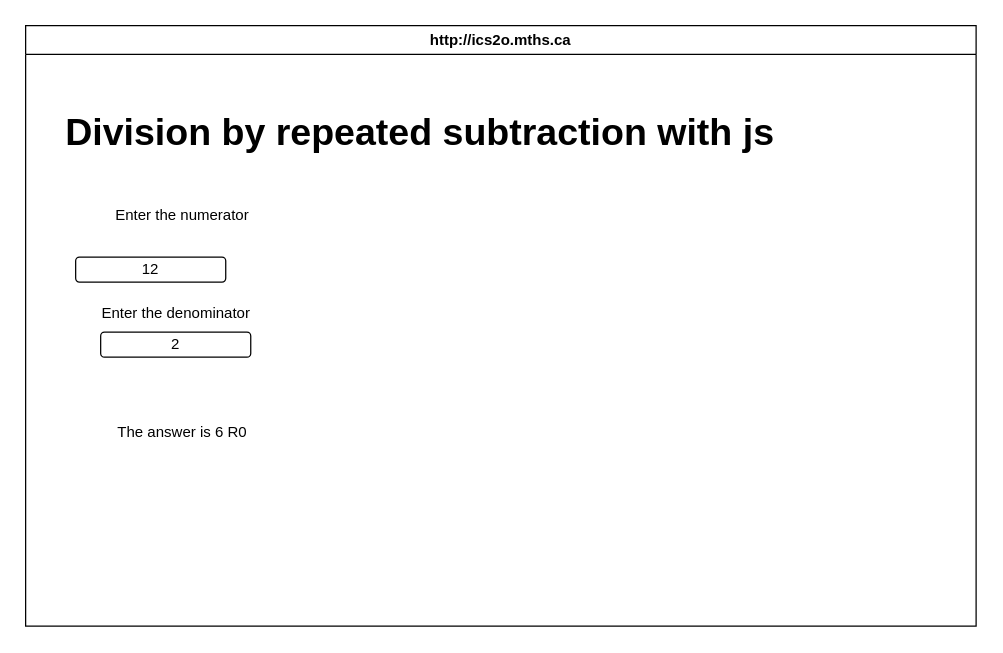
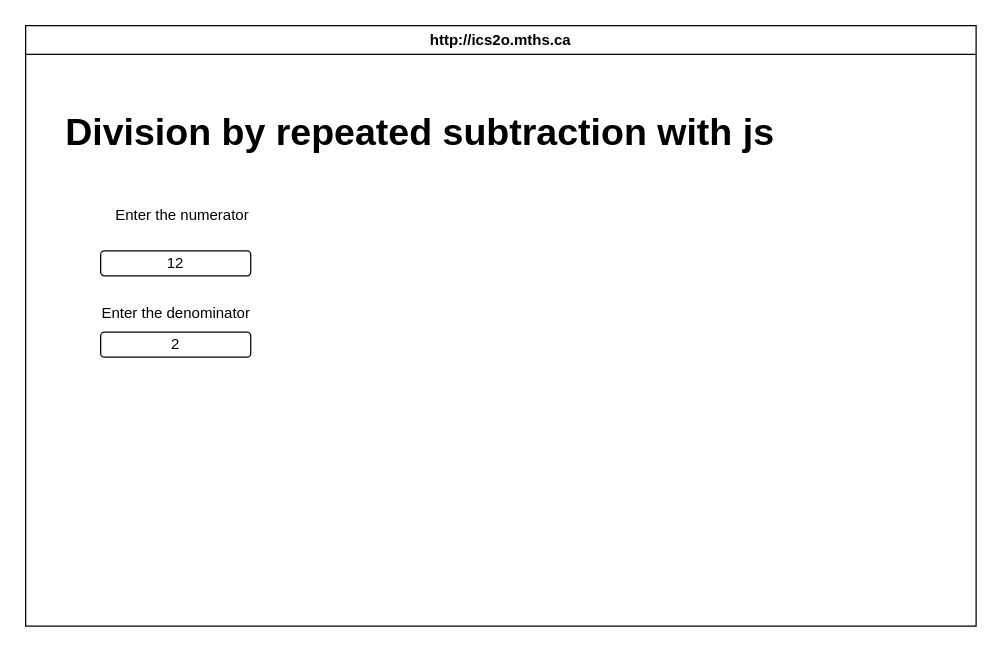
(151, 269) -> (176, 263)
(182, 432) -> none
